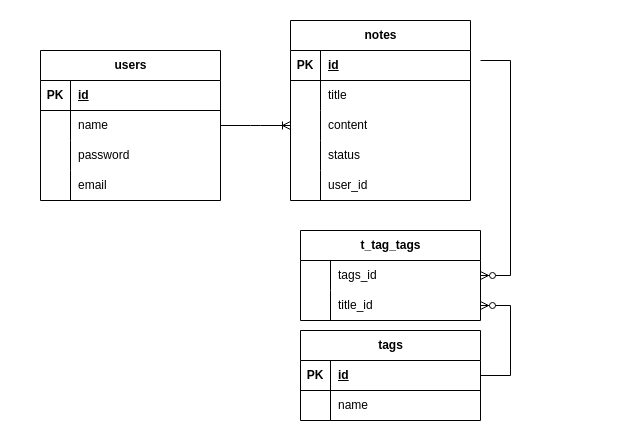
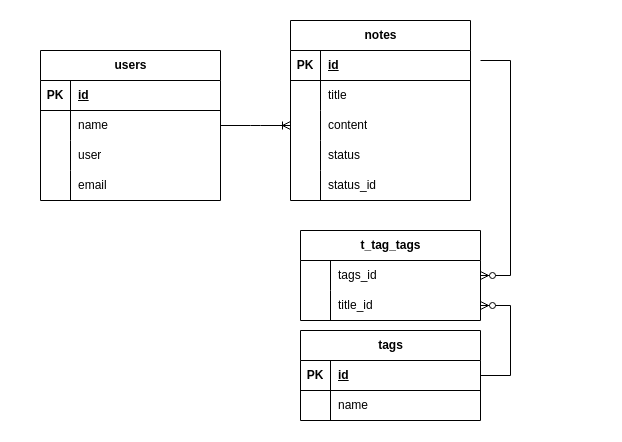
(105, 156) -> (92, 156)
(350, 186) -> (357, 186)
